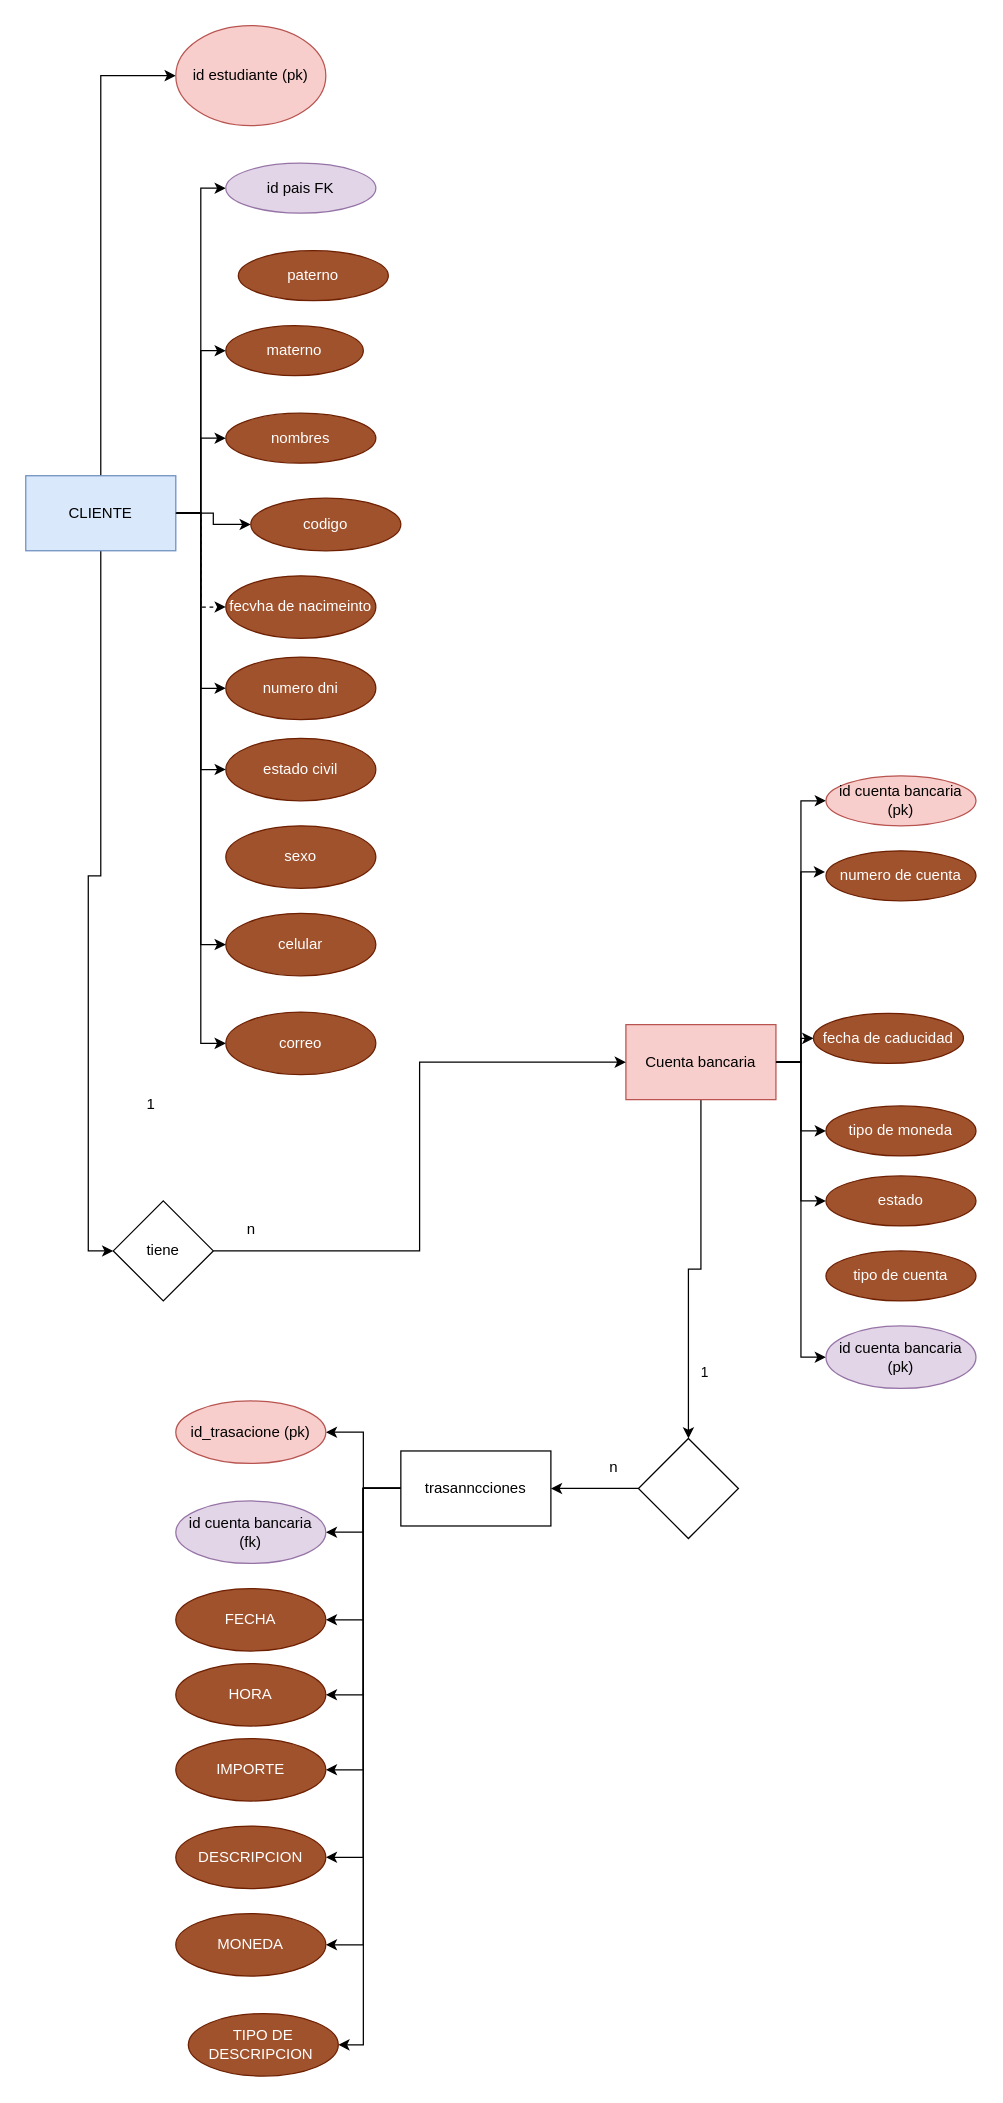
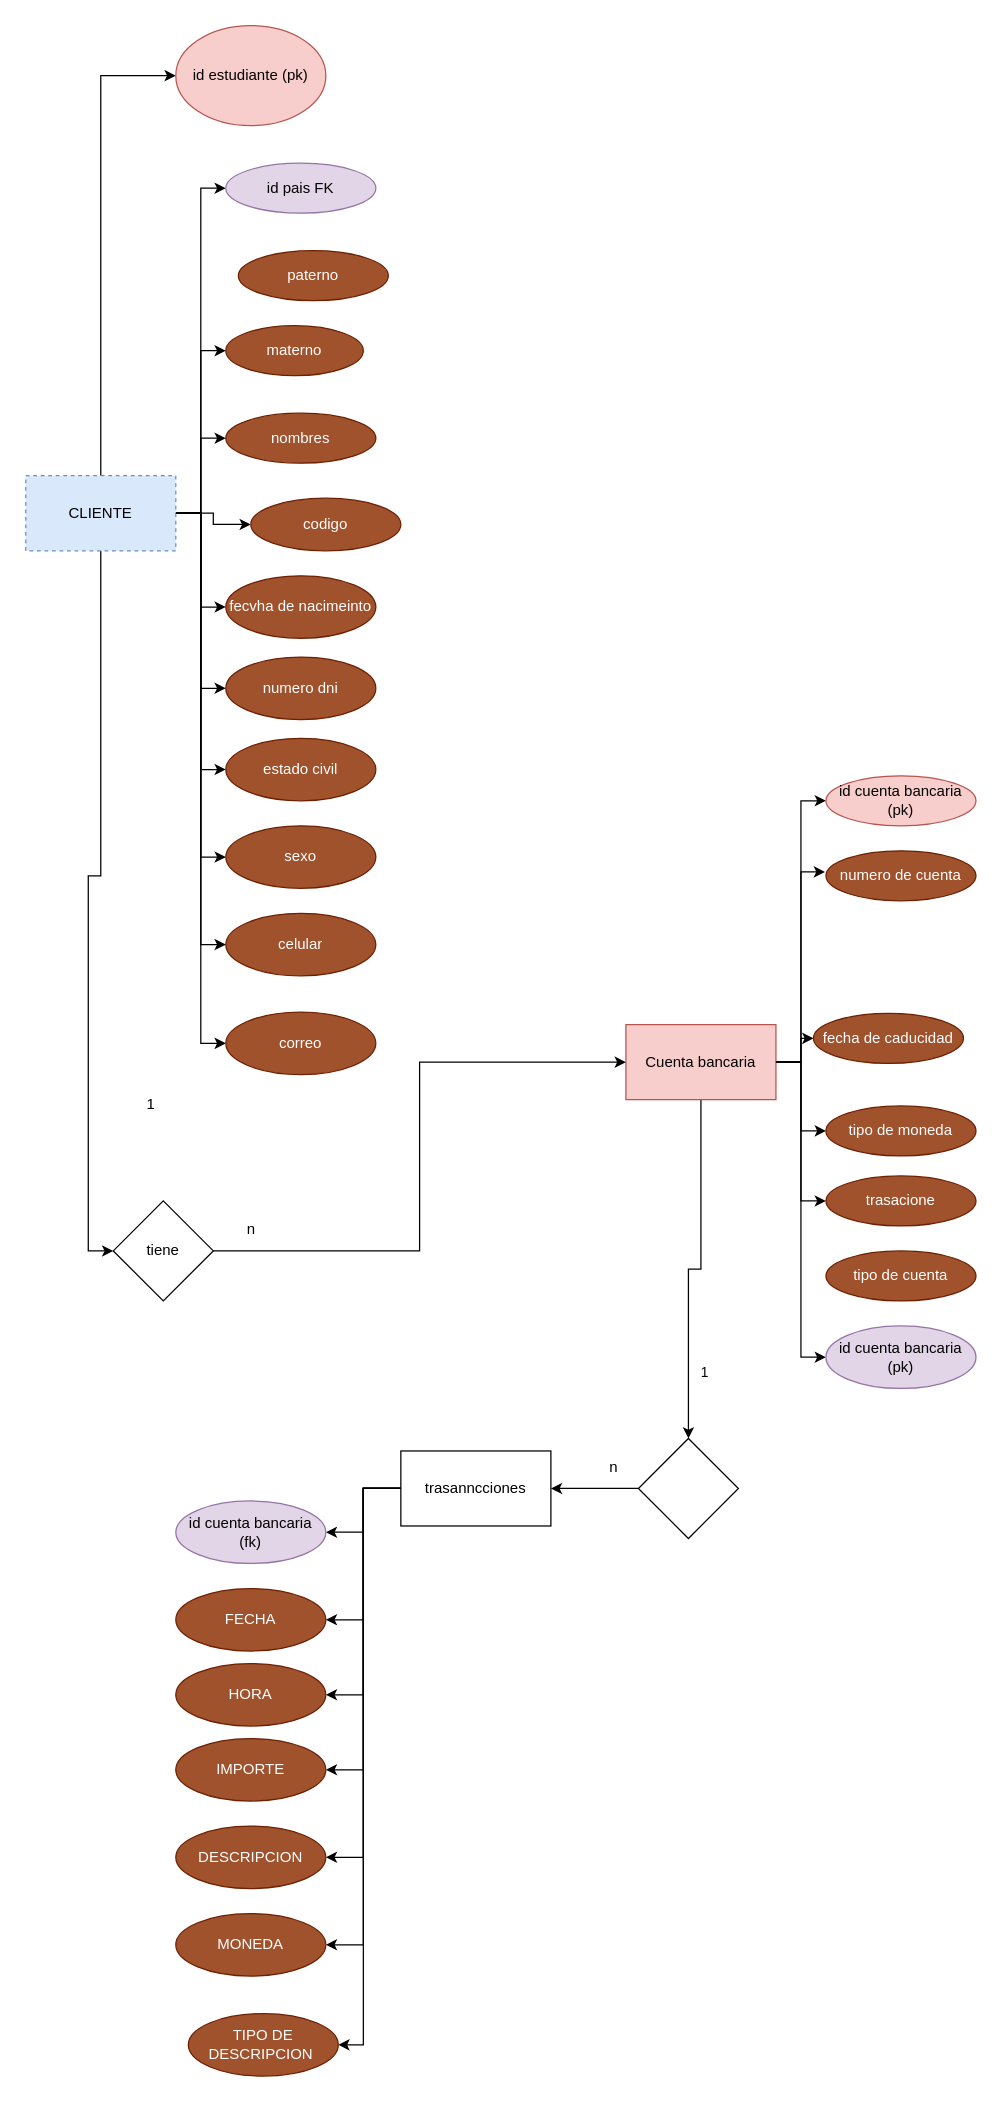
(101, 513) -> (101, 513)
(211, 607) -> (211, 607)
none -> (210, 857)
(901, 1201) -> (901, 1201)
(251, 1432) -> none
(363, 1444) -> none
